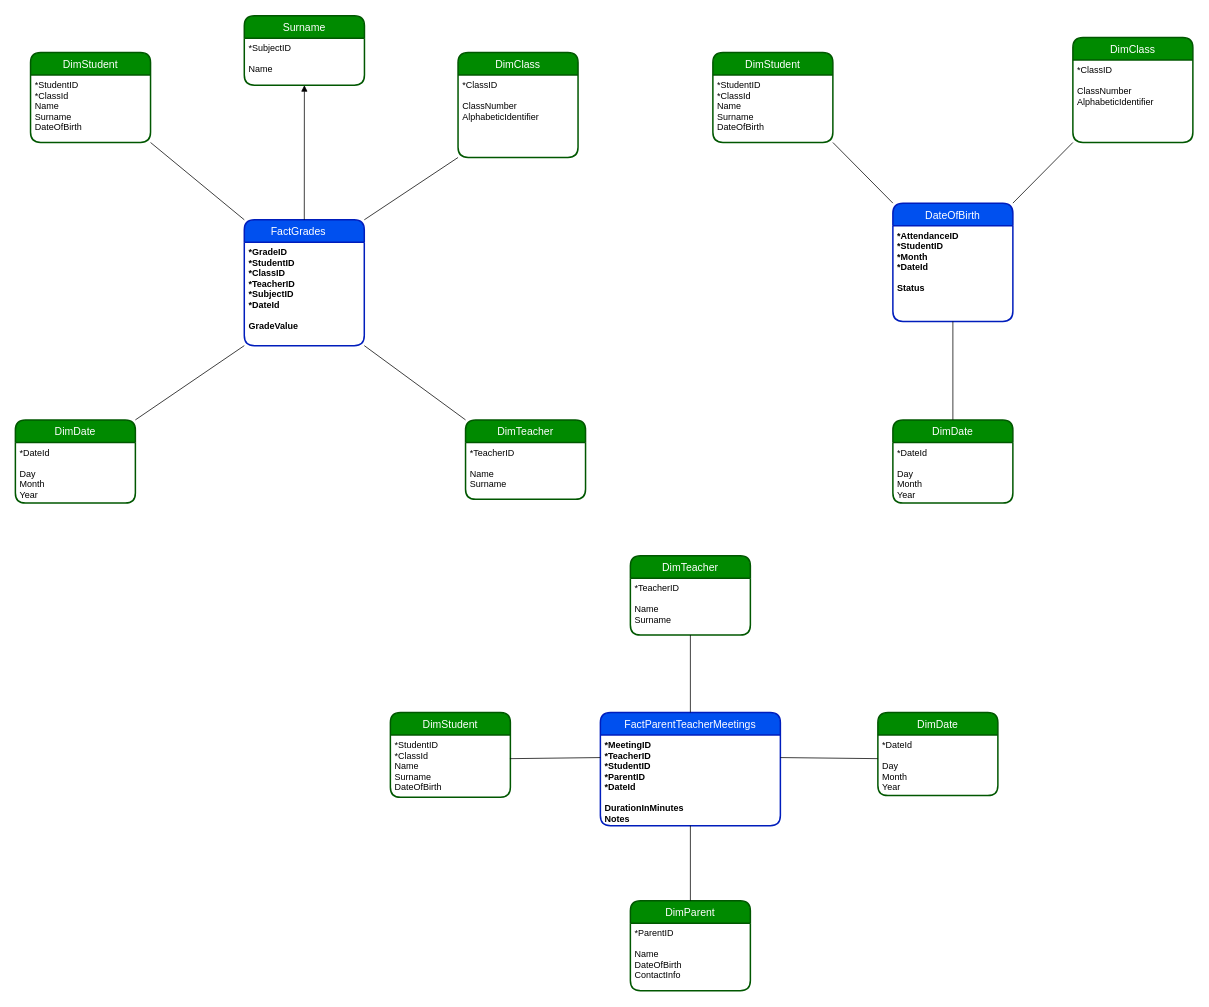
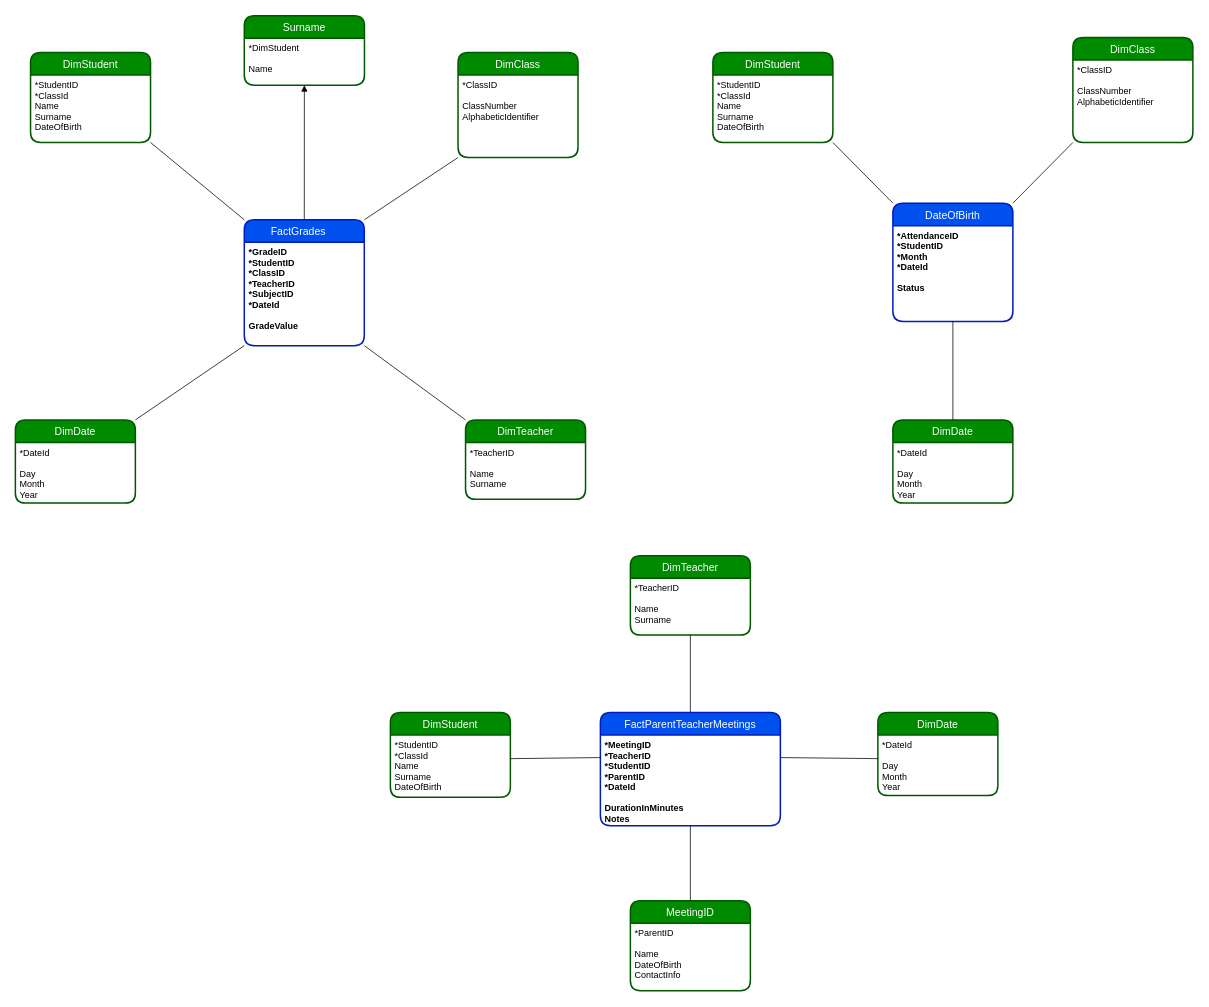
(274, 48) -> (275, 48)
(690, 912) -> (690, 912)
